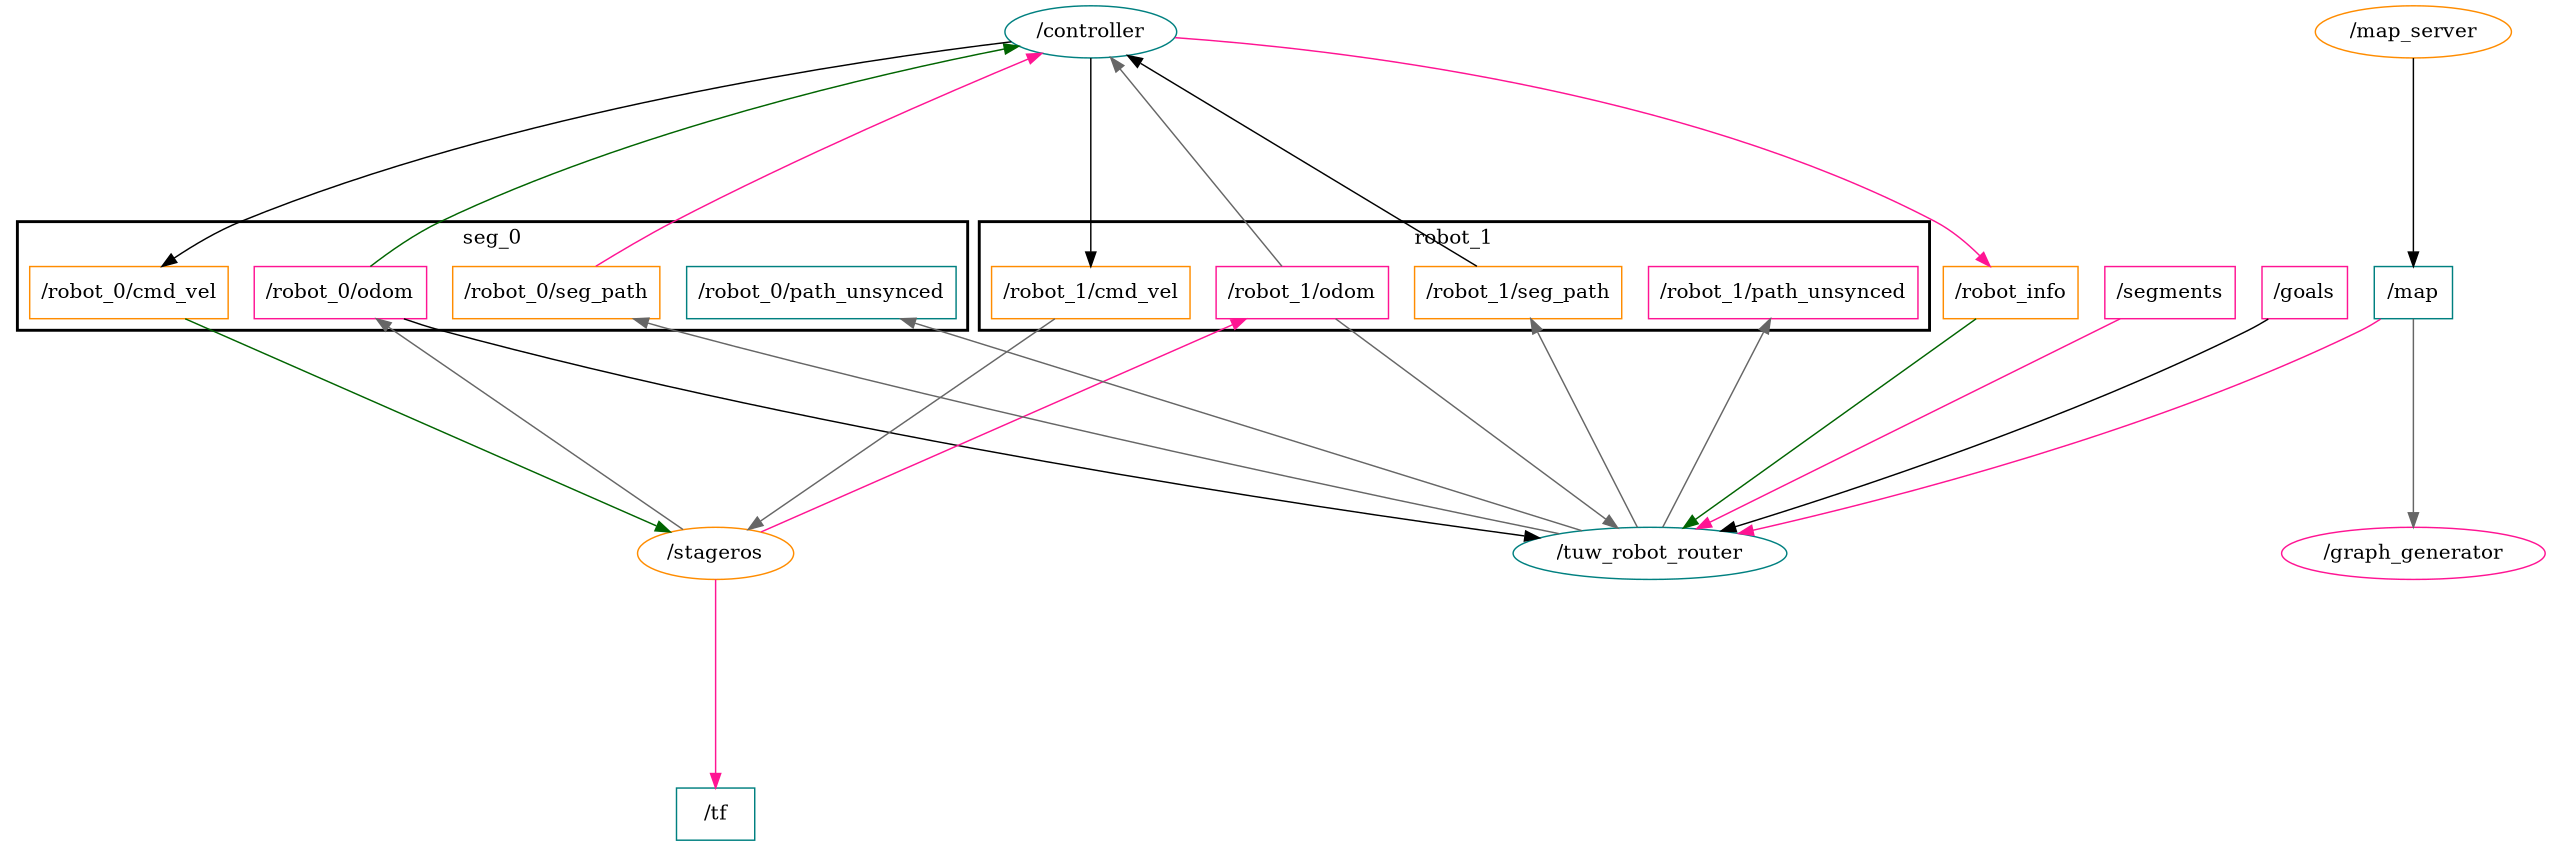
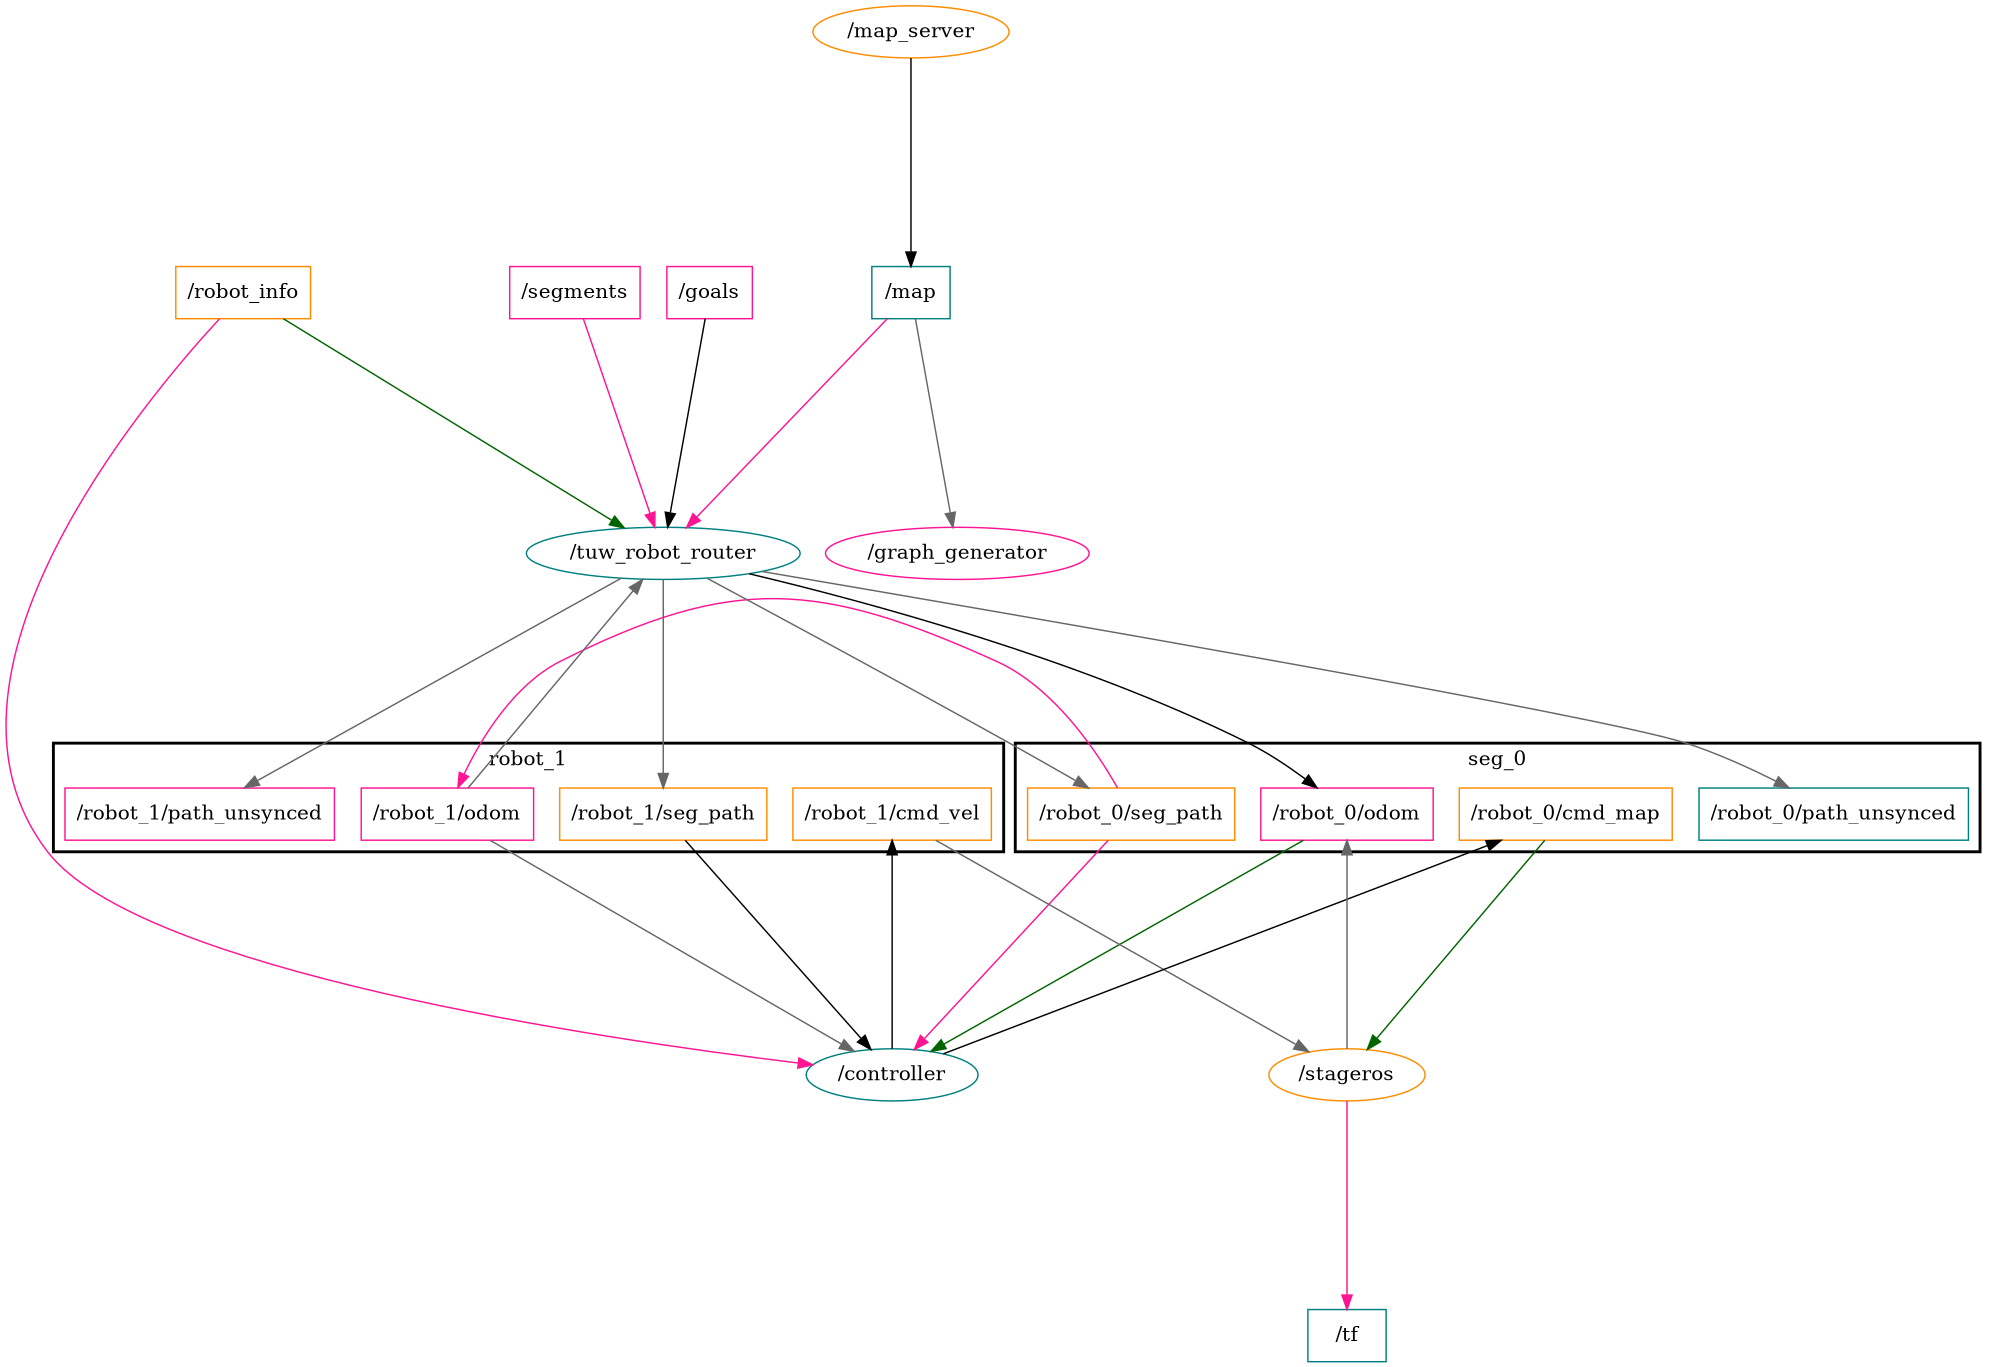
(1591, 100) -> (123, 906)
(129, 293) -> (1566, 814)
(997, 428) -> (791, 600)
(932, 441) -> (1035, 656)
